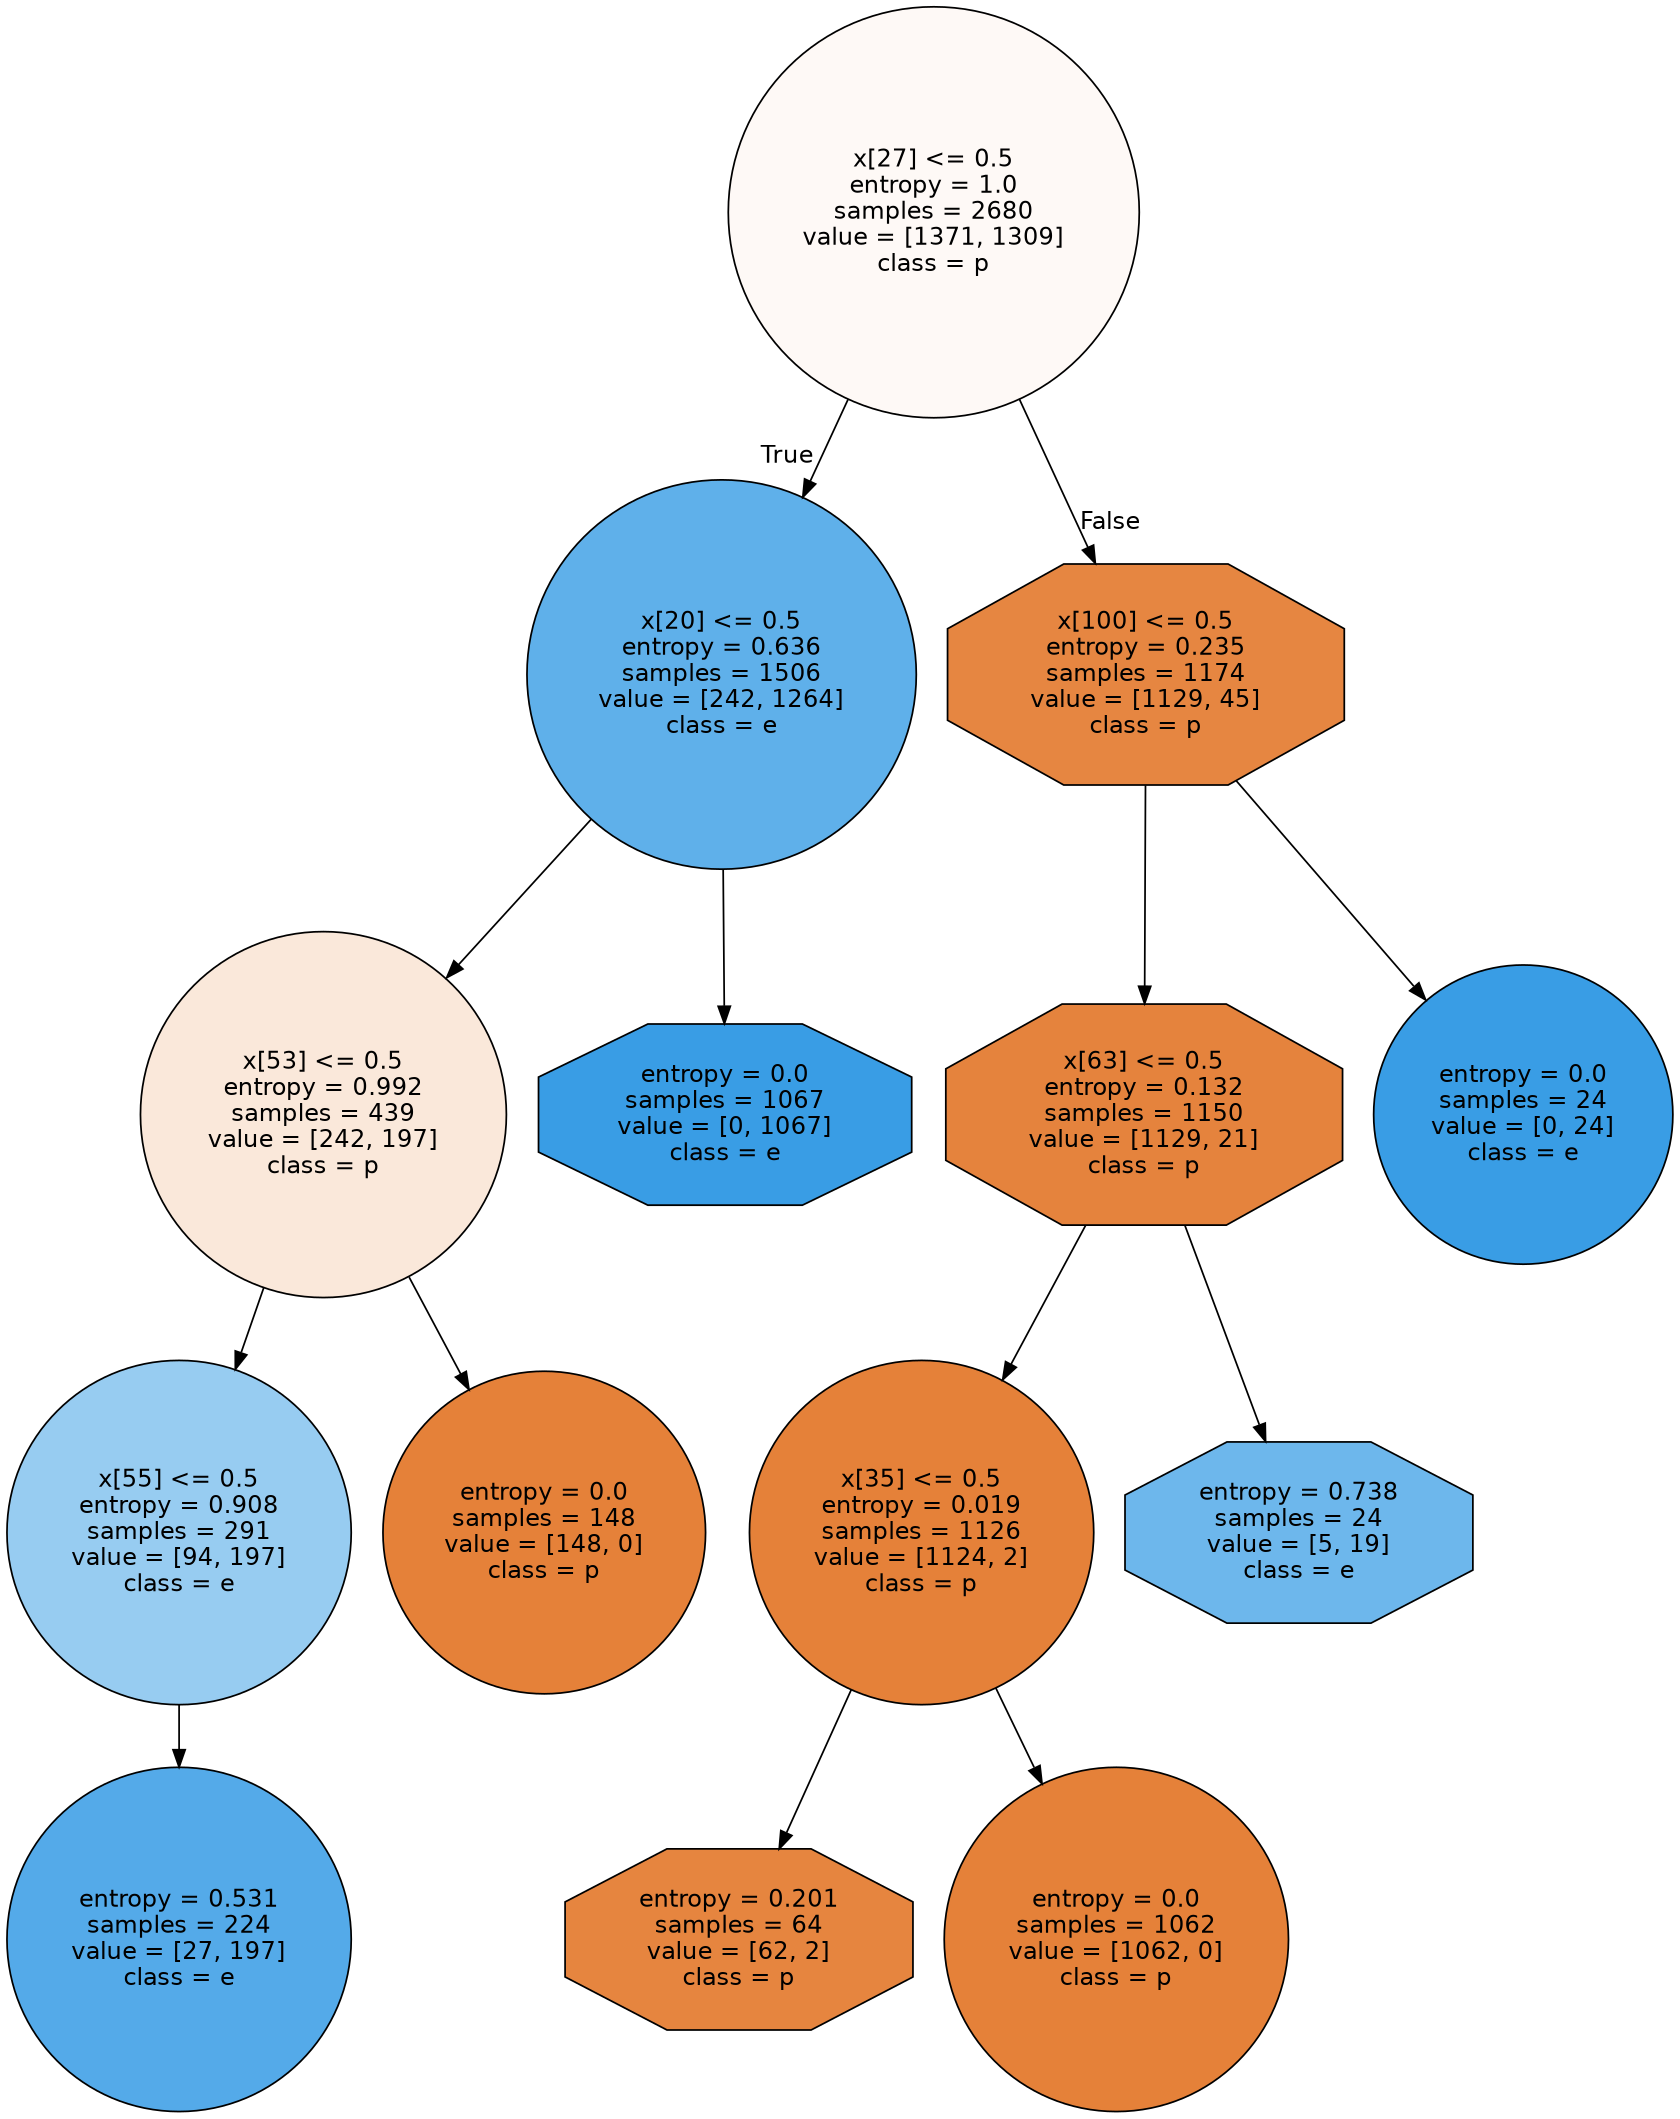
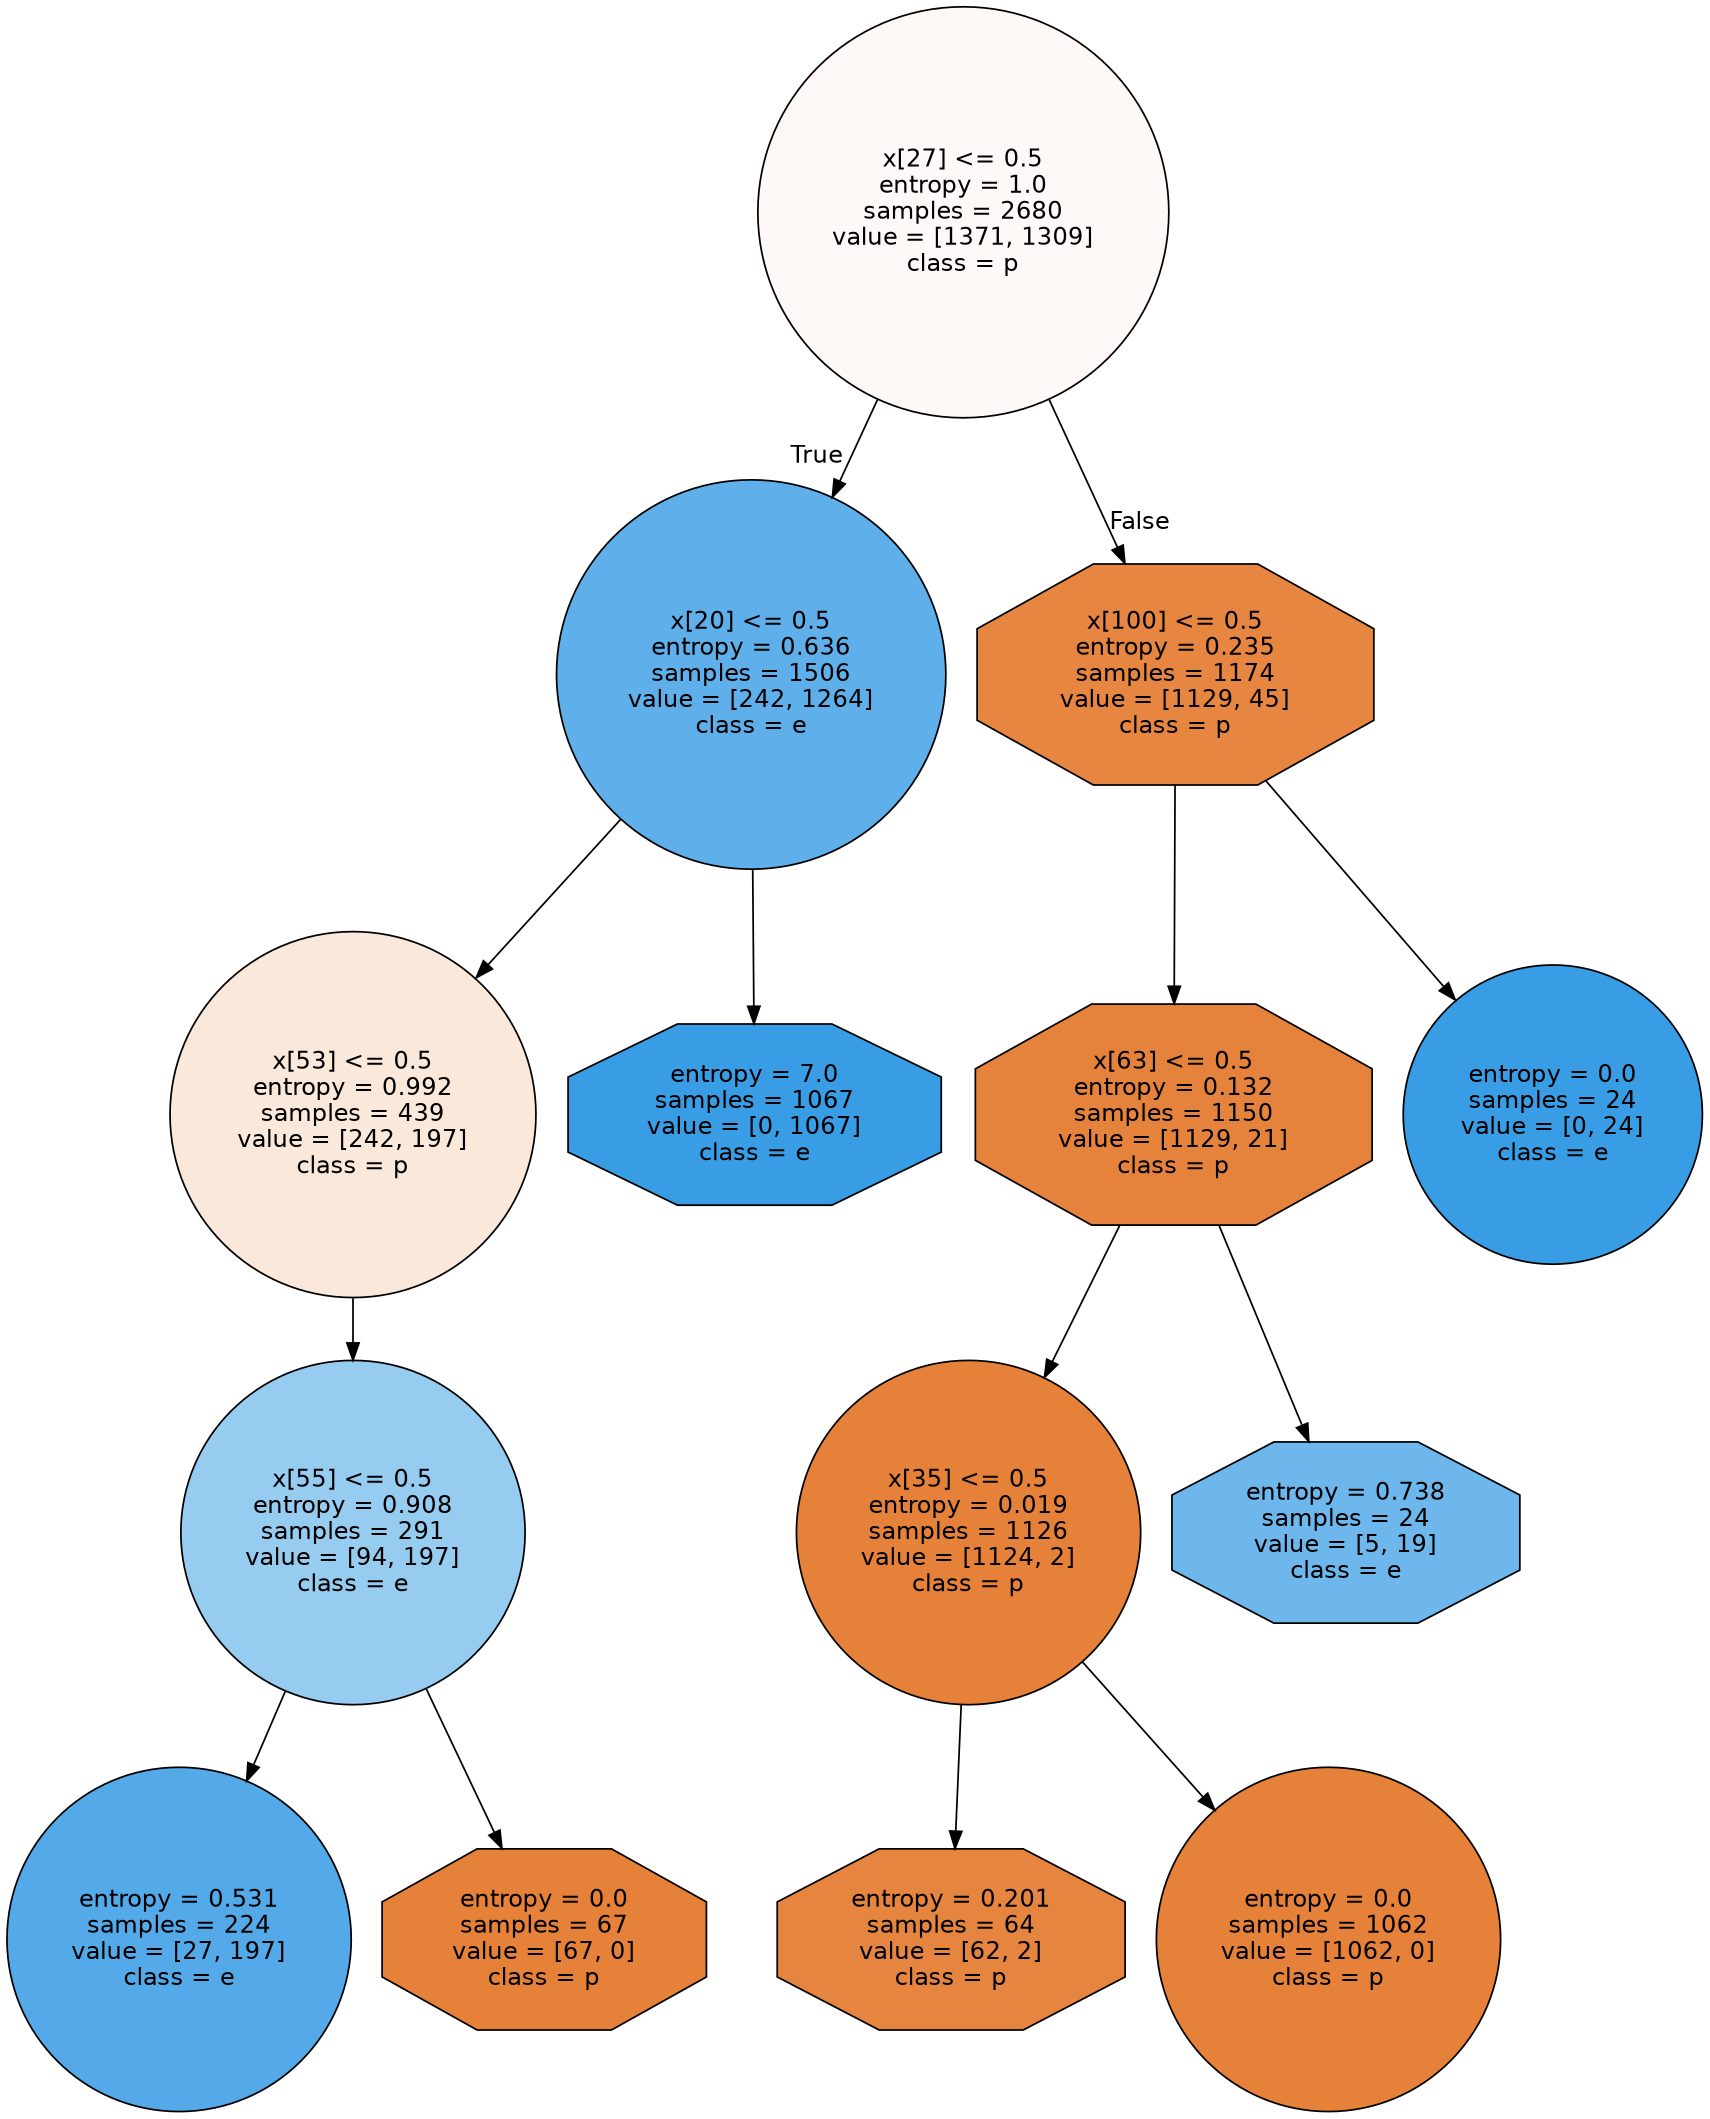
(725, 1115) -> (755, 1115)
(544, 1533) -> none
none -> (544, 1939)
